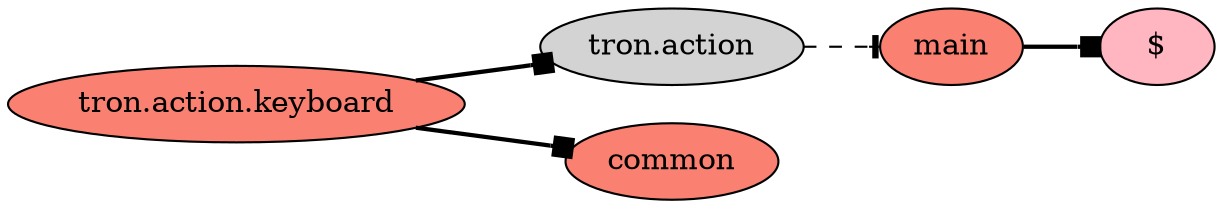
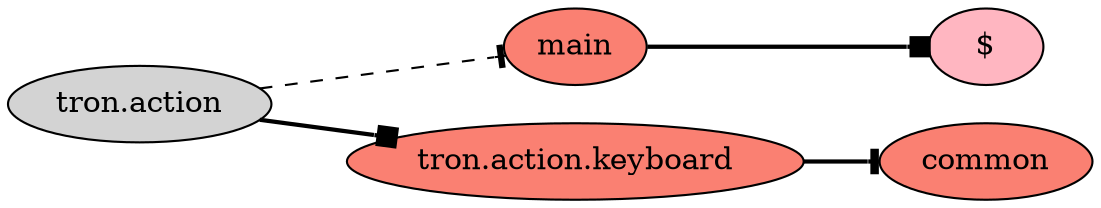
(473, 73) -> (317, 127)
(483, 137) -> (835, 162)
